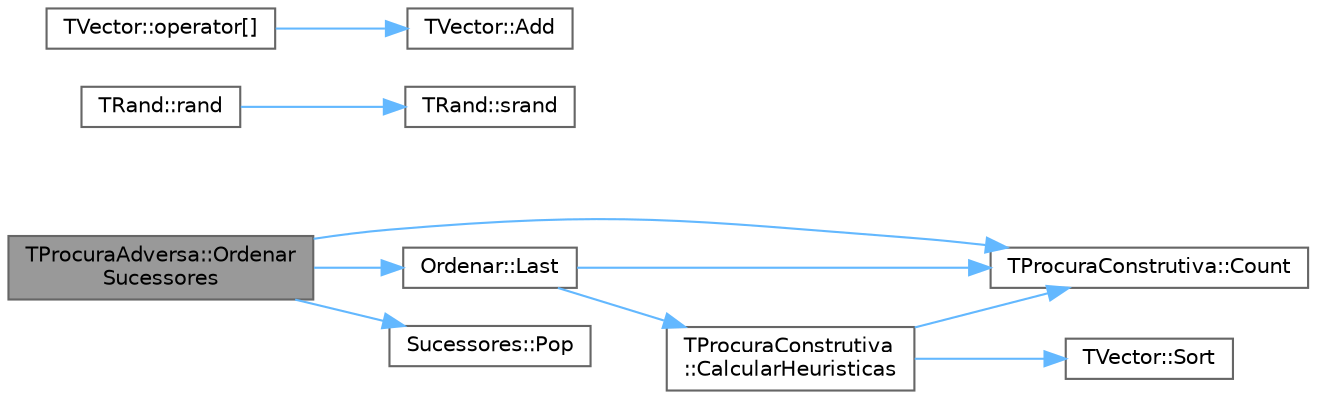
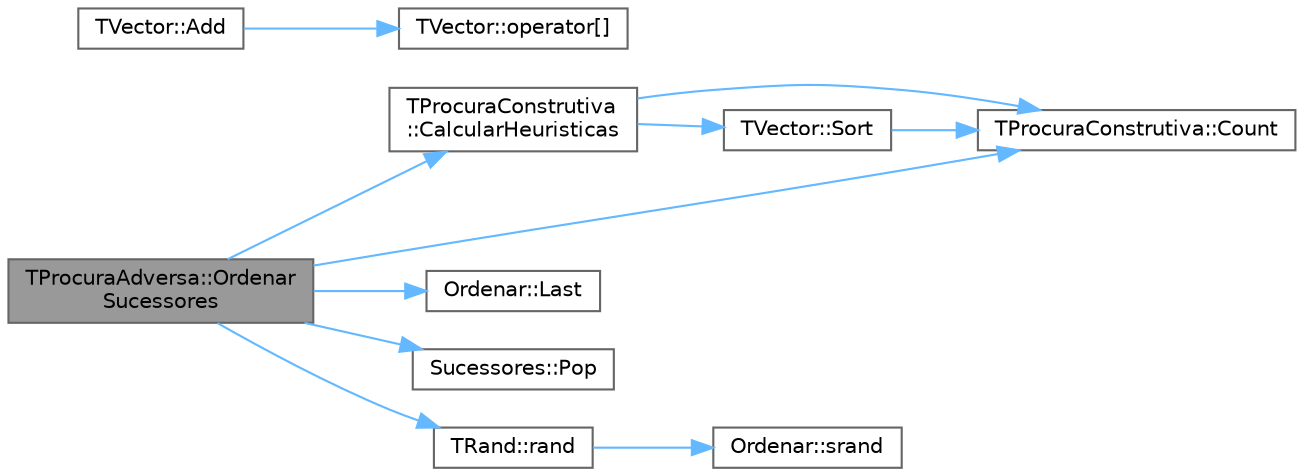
(330, 29) -> (310, 29)
(490, 107) -> (808, 448)
(773, 268) -> (924, 130)
(611, 304) -> (327, 210)
none -> (316, 376)
